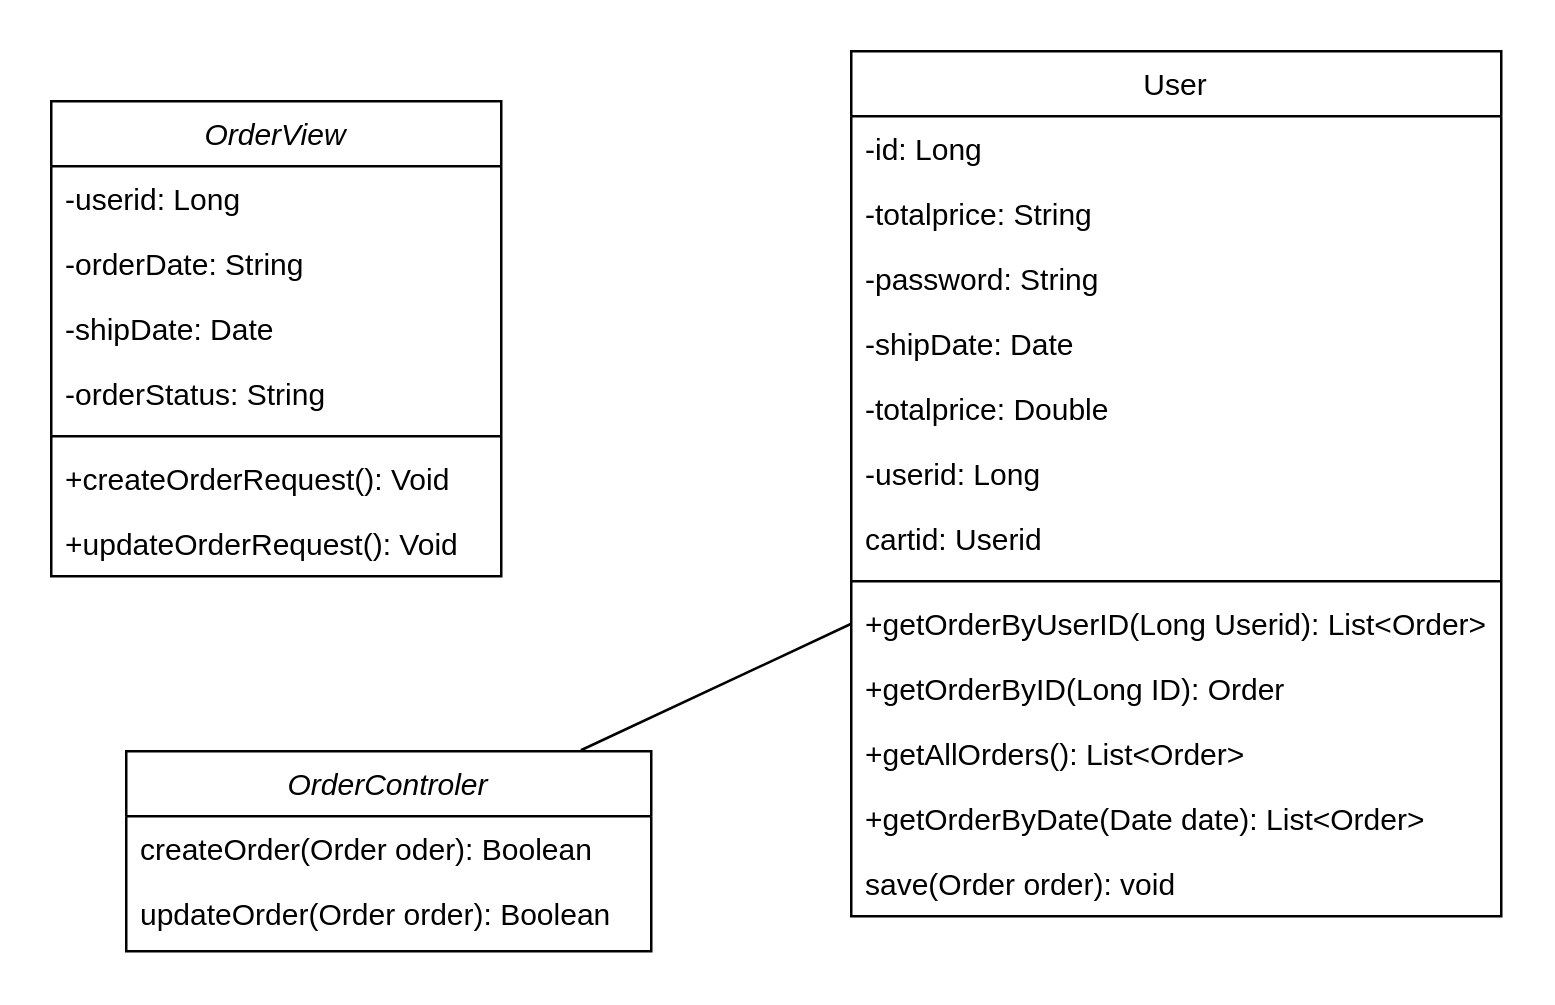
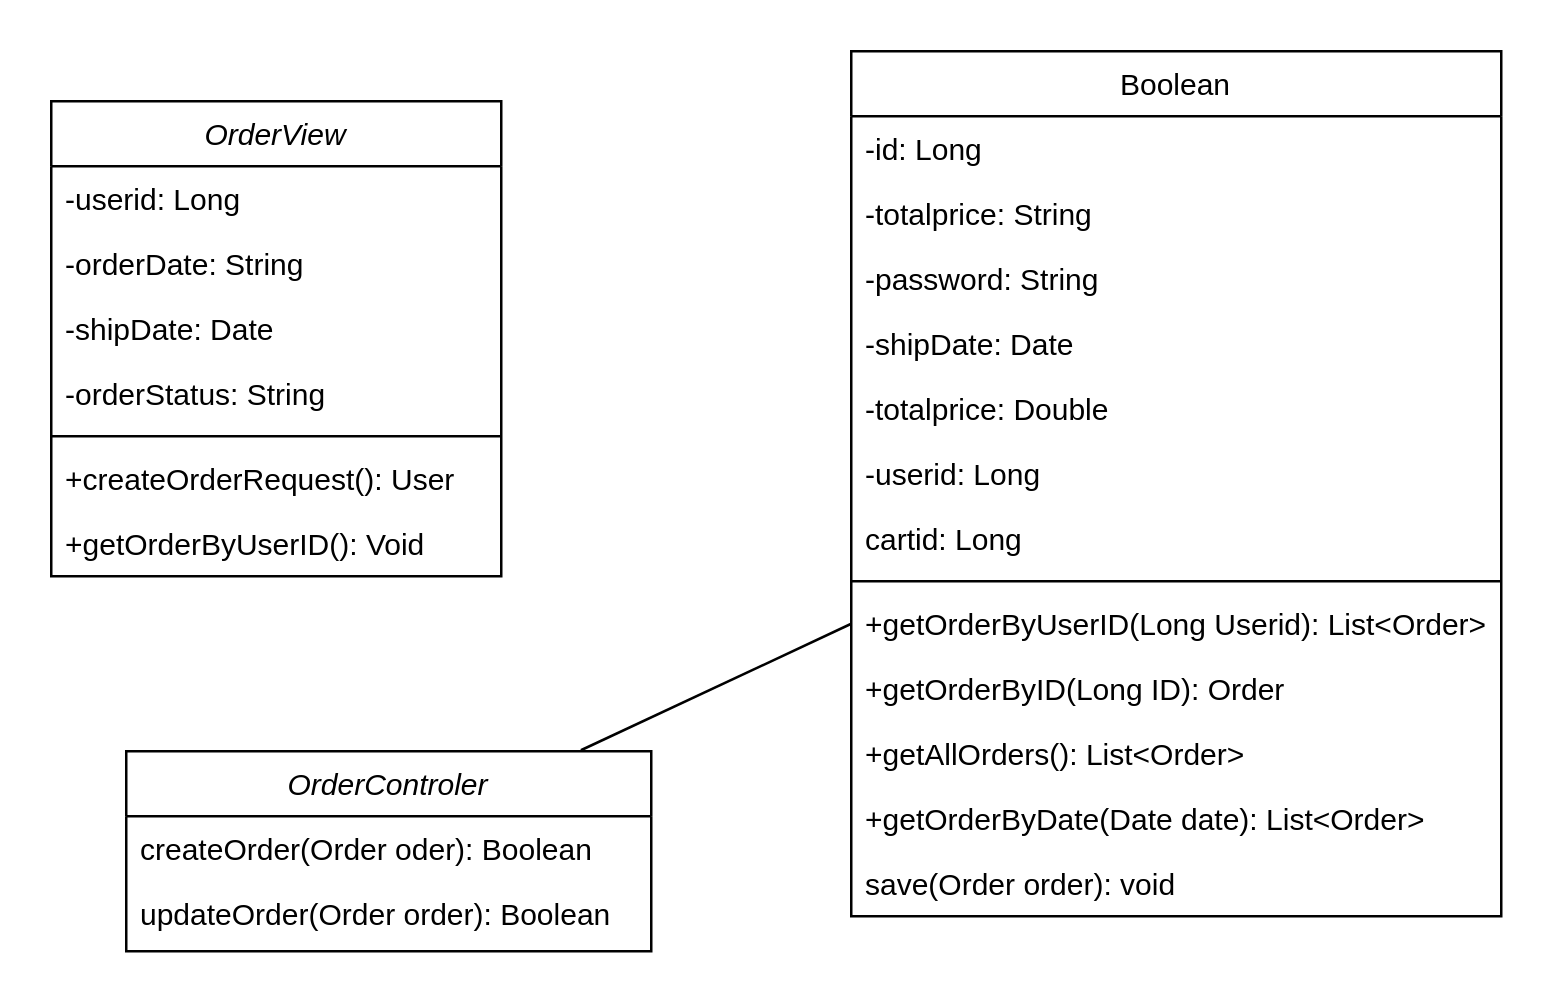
(1175, 85) -> (1175, 85)
(280, 480) -> (284, 480)
(967, 540) -> (954, 540)
(280, 545) -> (263, 545)
